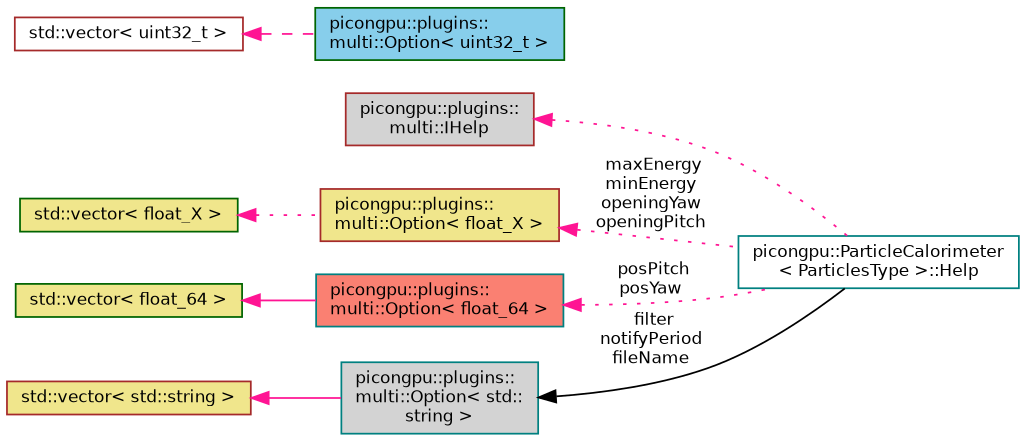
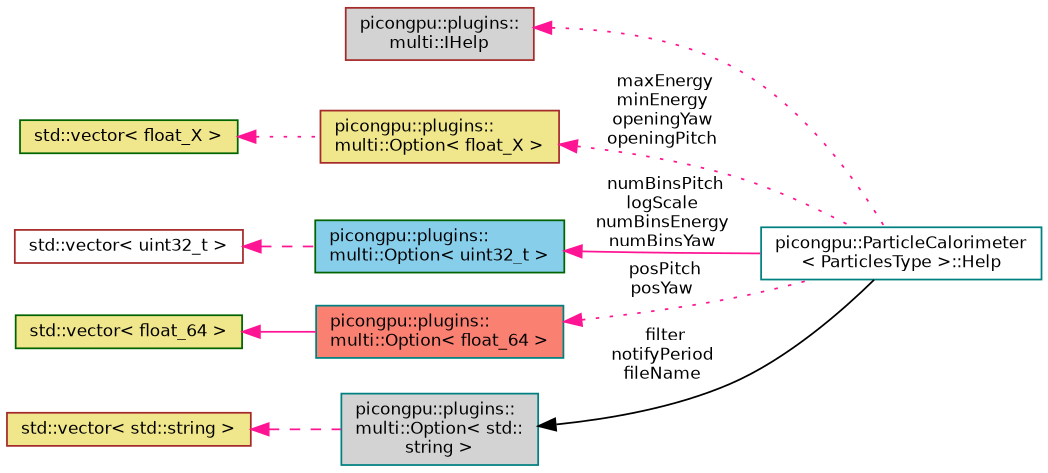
none -> (671, 253)
(305, 398) -> (305, 429)
